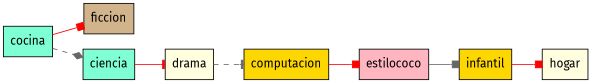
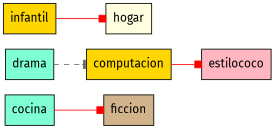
(109, 64) -> none
(189, 64) -> (30, 64)
(440, 64) -> none
